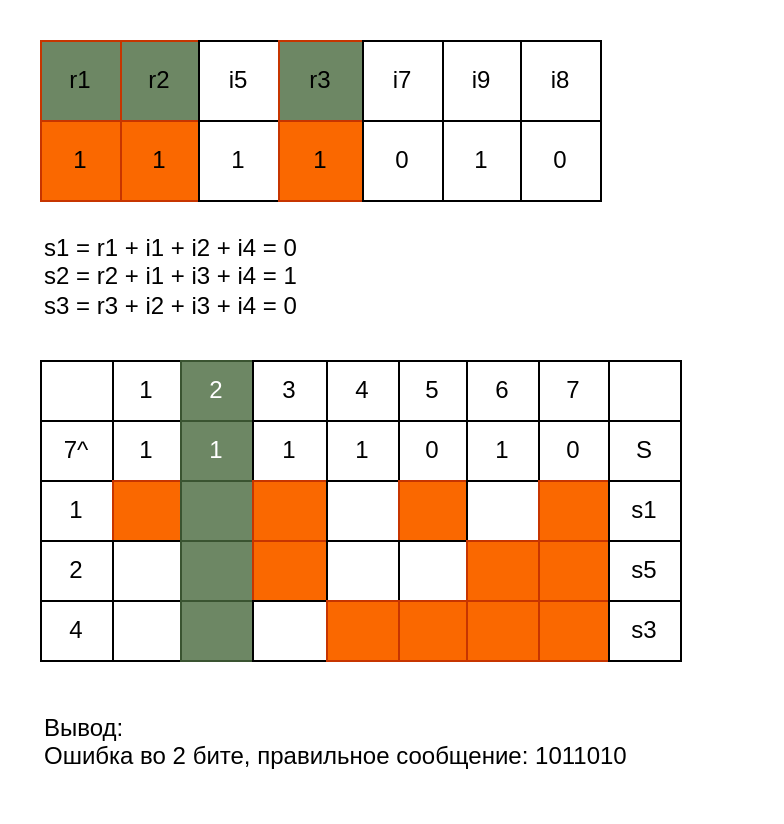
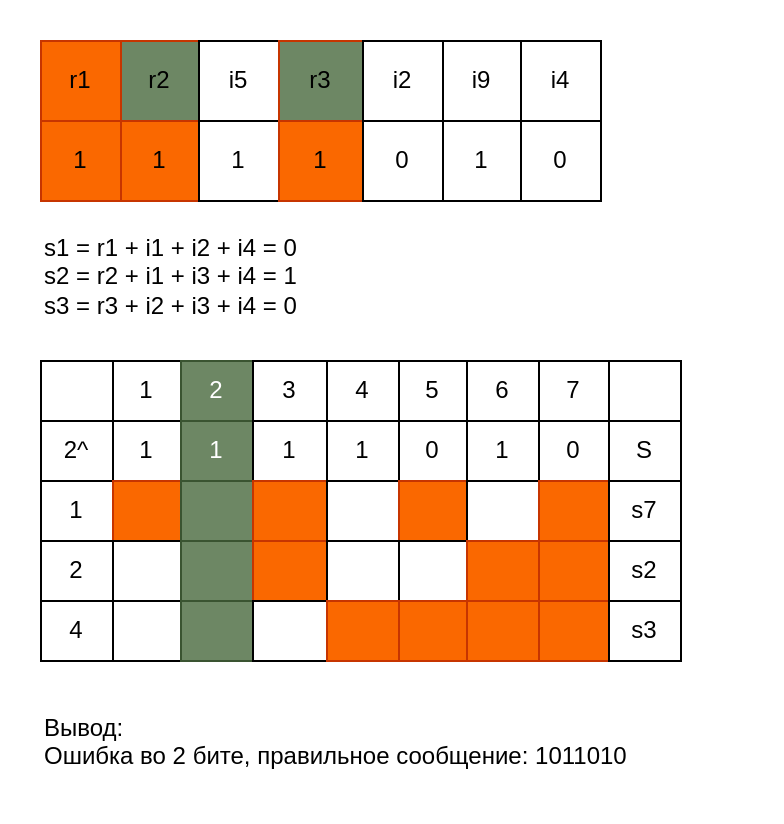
(81, 81) -> (81, 81)
(403, 81) -> (403, 81)
(561, 81) -> (561, 81)
(77, 451) -> (77, 451)
(645, 511) -> (645, 511)
(645, 571) -> (645, 571)
